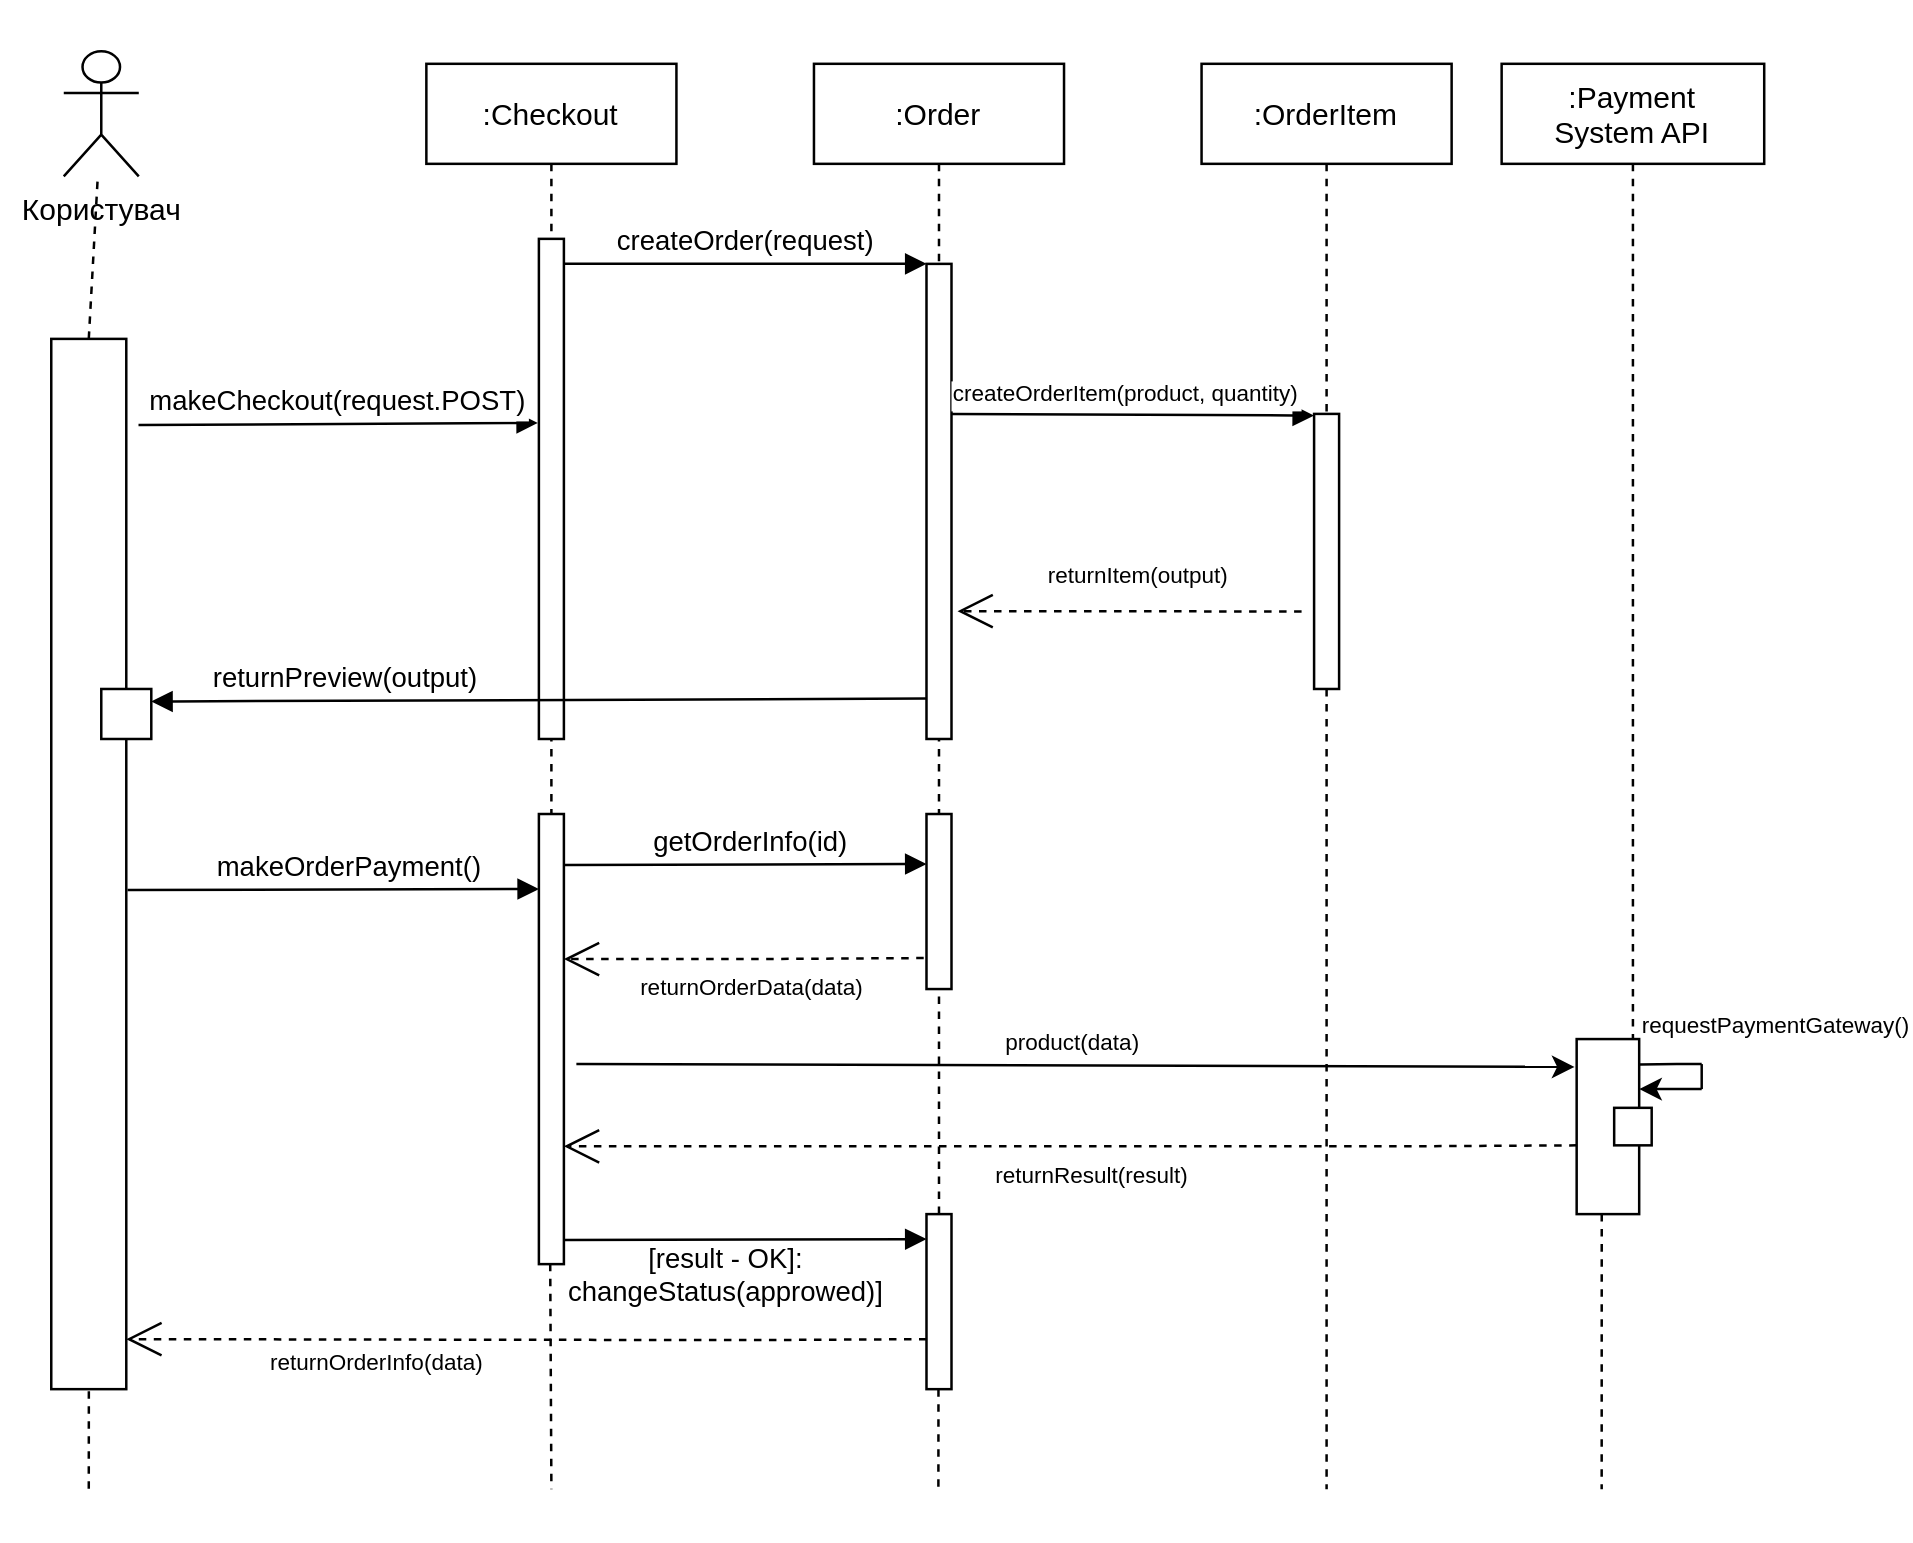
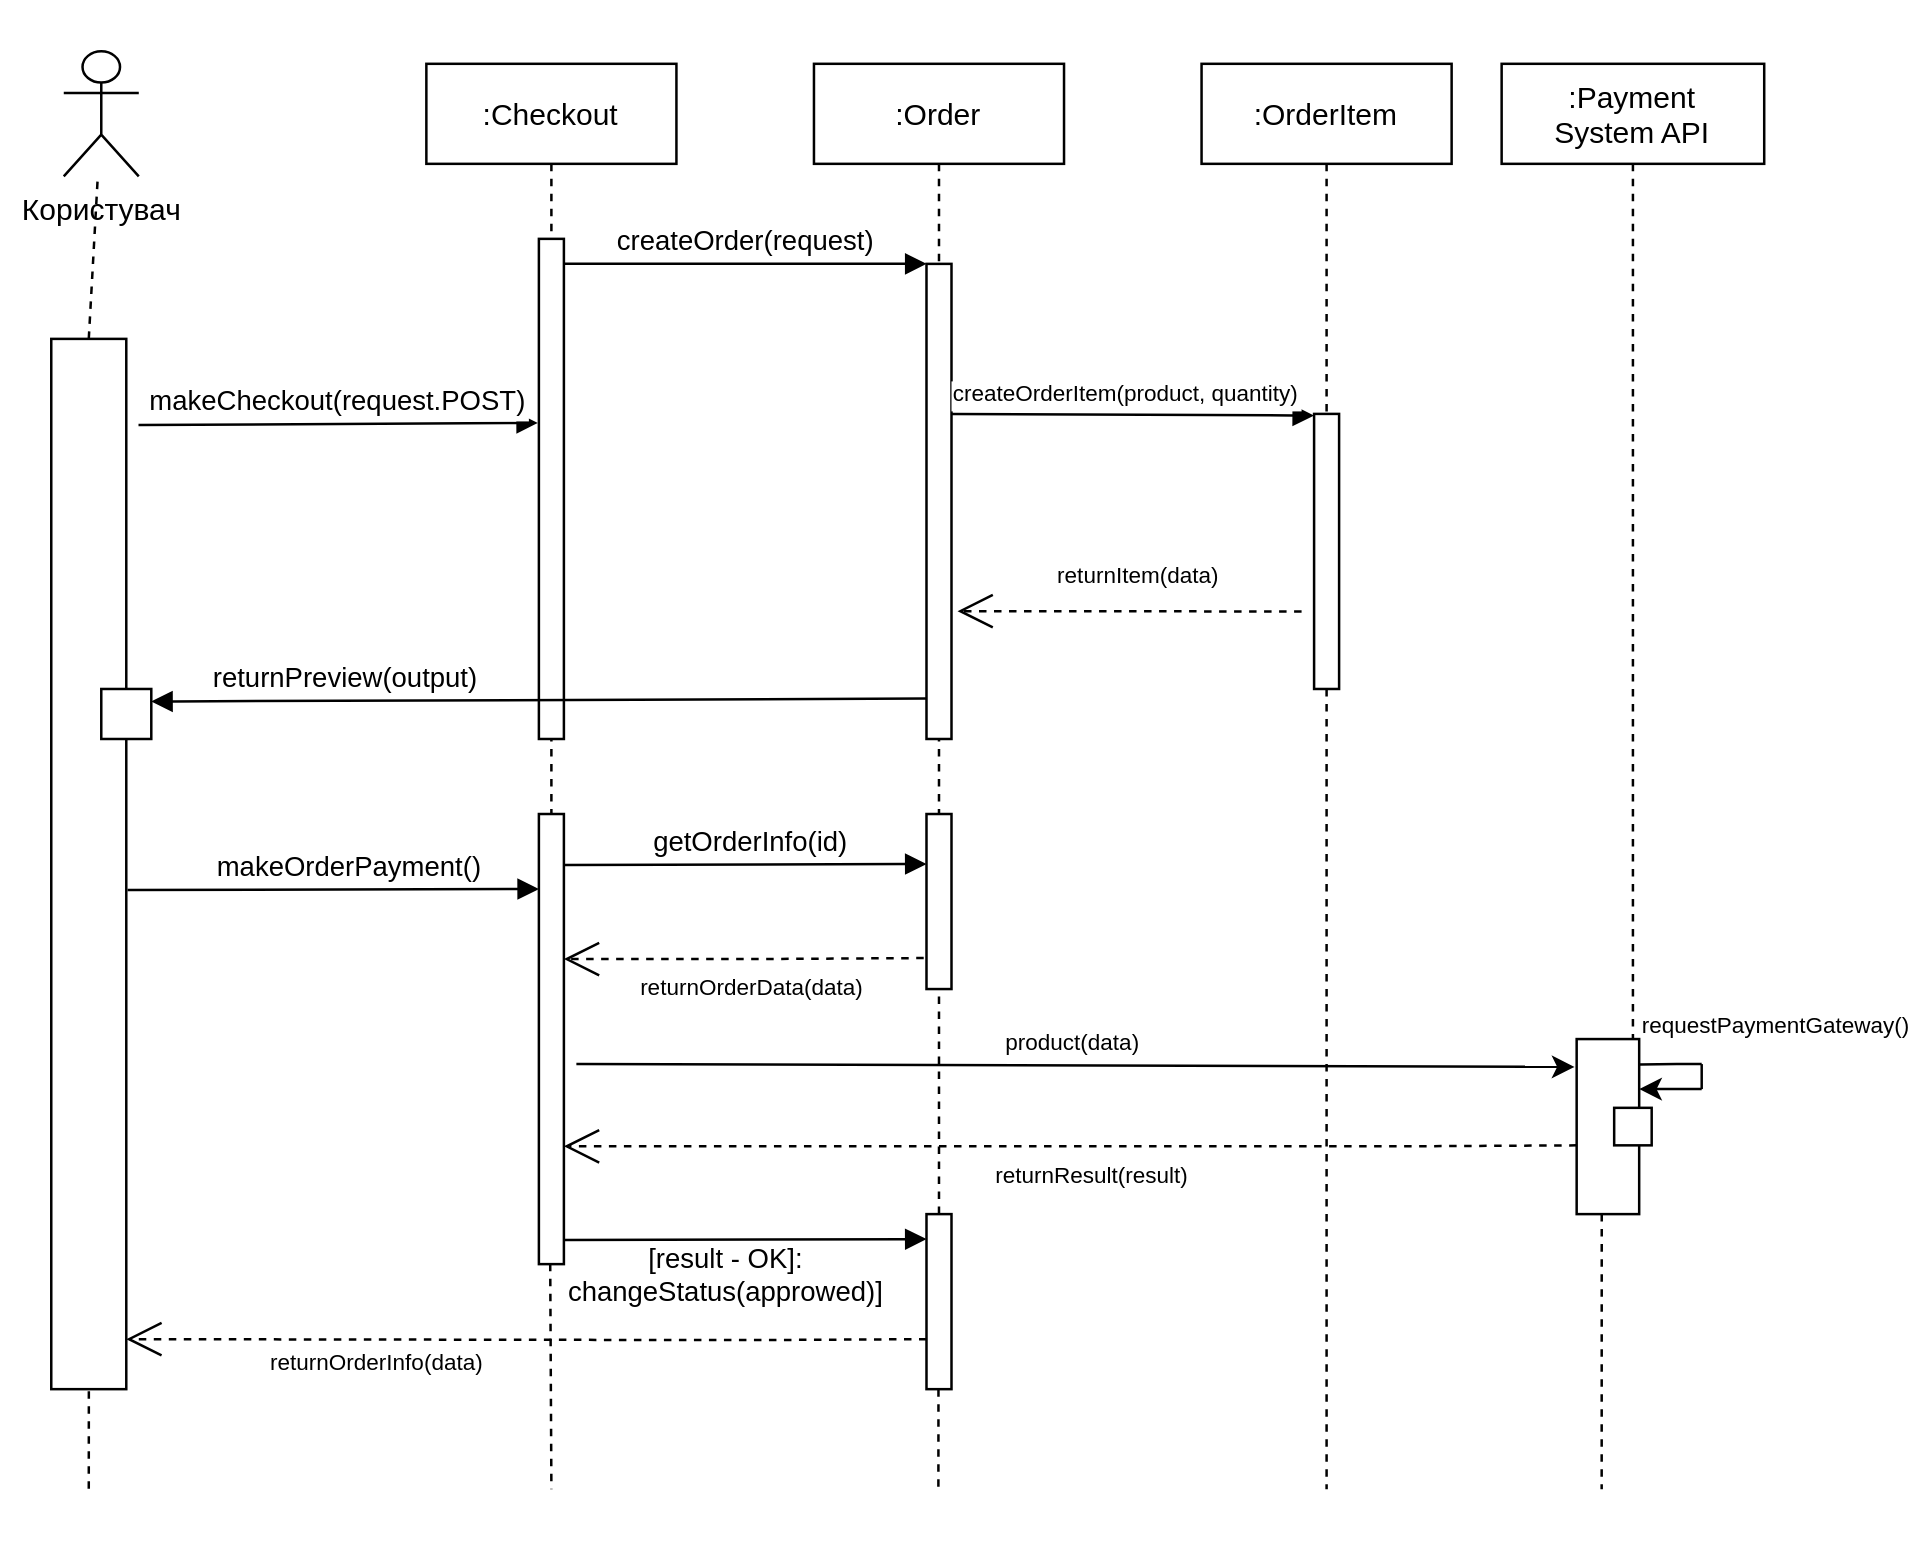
(1139, 576) -> (1139, 576)
